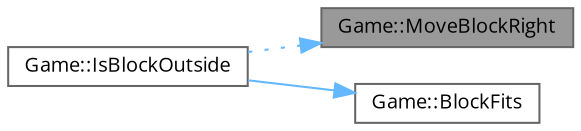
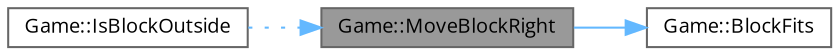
(291, 85) -> (600, 28)
